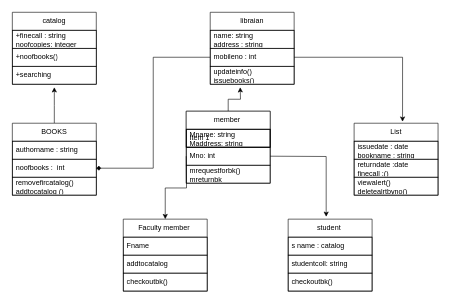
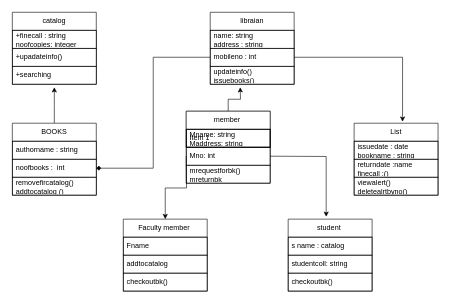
(40, 57) -> (43, 57)
(388, 168) -> (388, 168)
